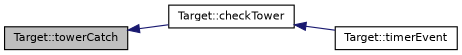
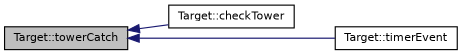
(320, 28) -> (237, 38)
